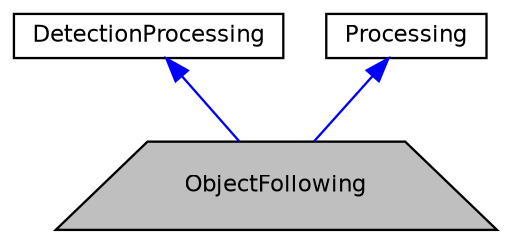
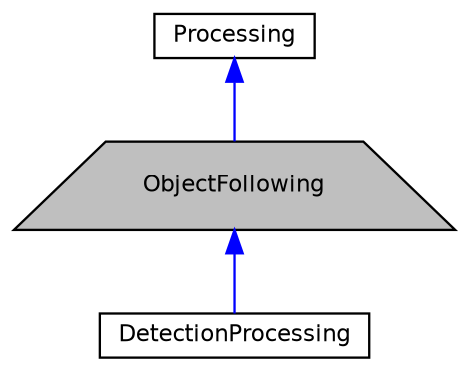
(211, 109) -> (235, 284)
